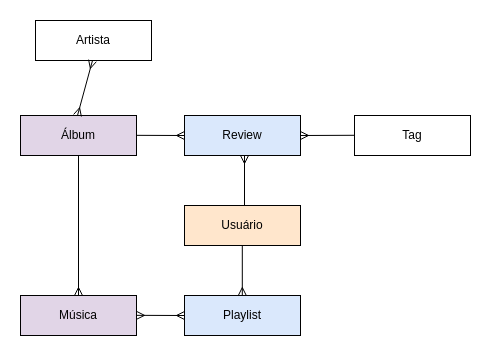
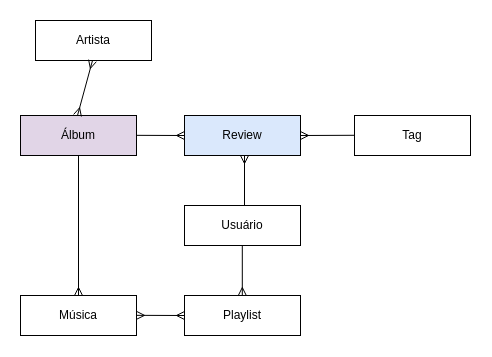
(243, 226) -> (243, 226)
(79, 316) -> (79, 316)
(243, 316) -> (243, 316)
